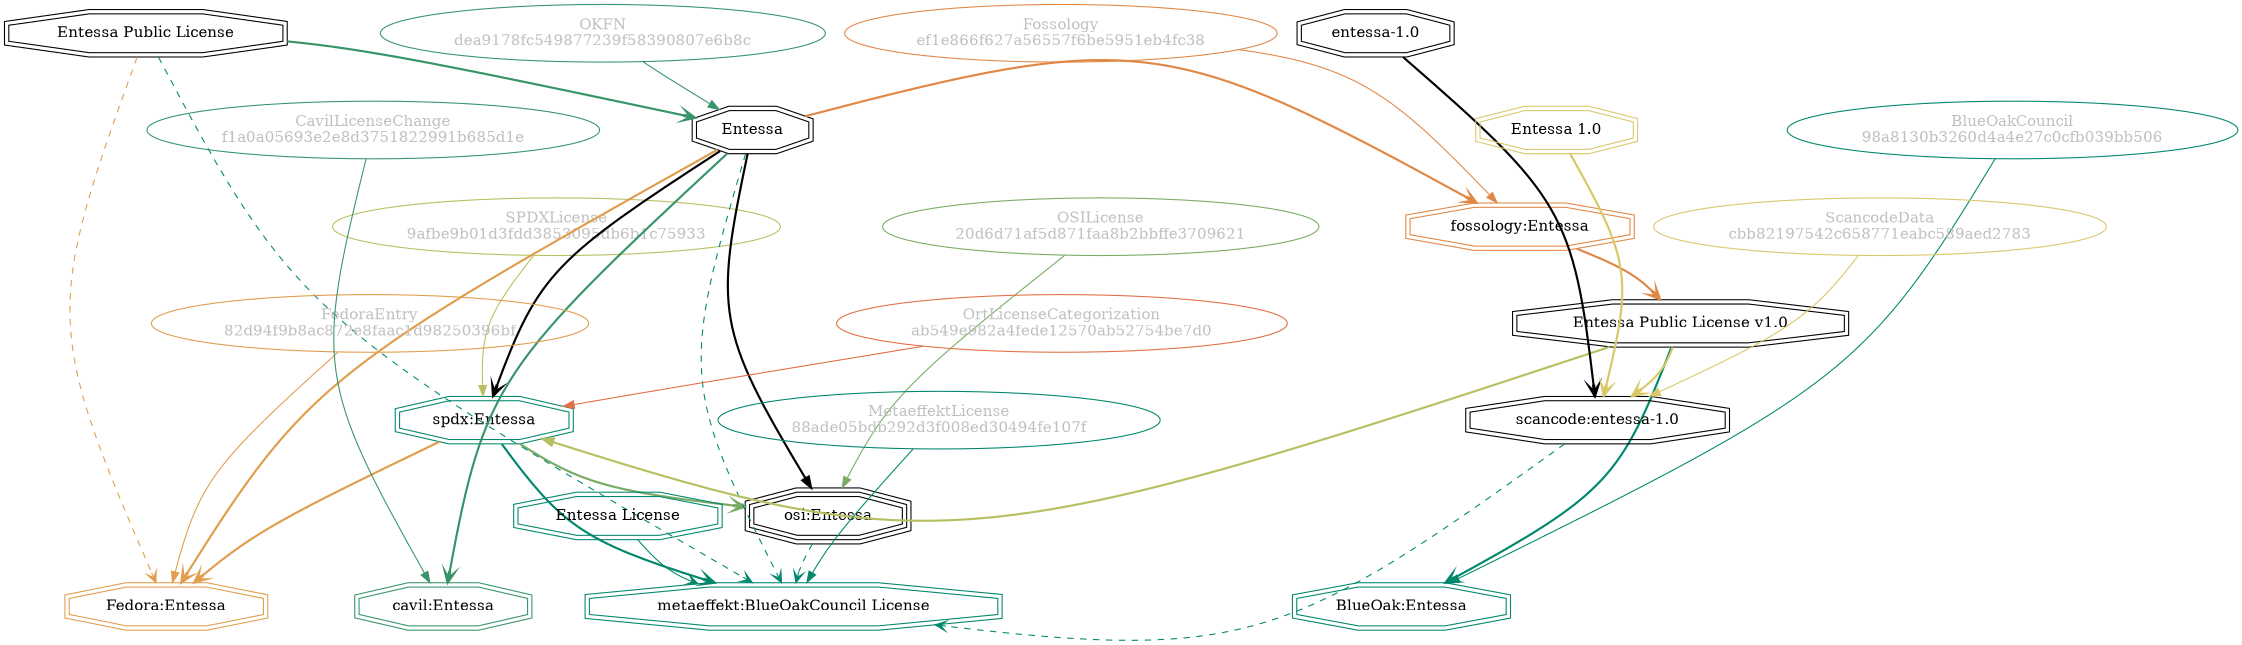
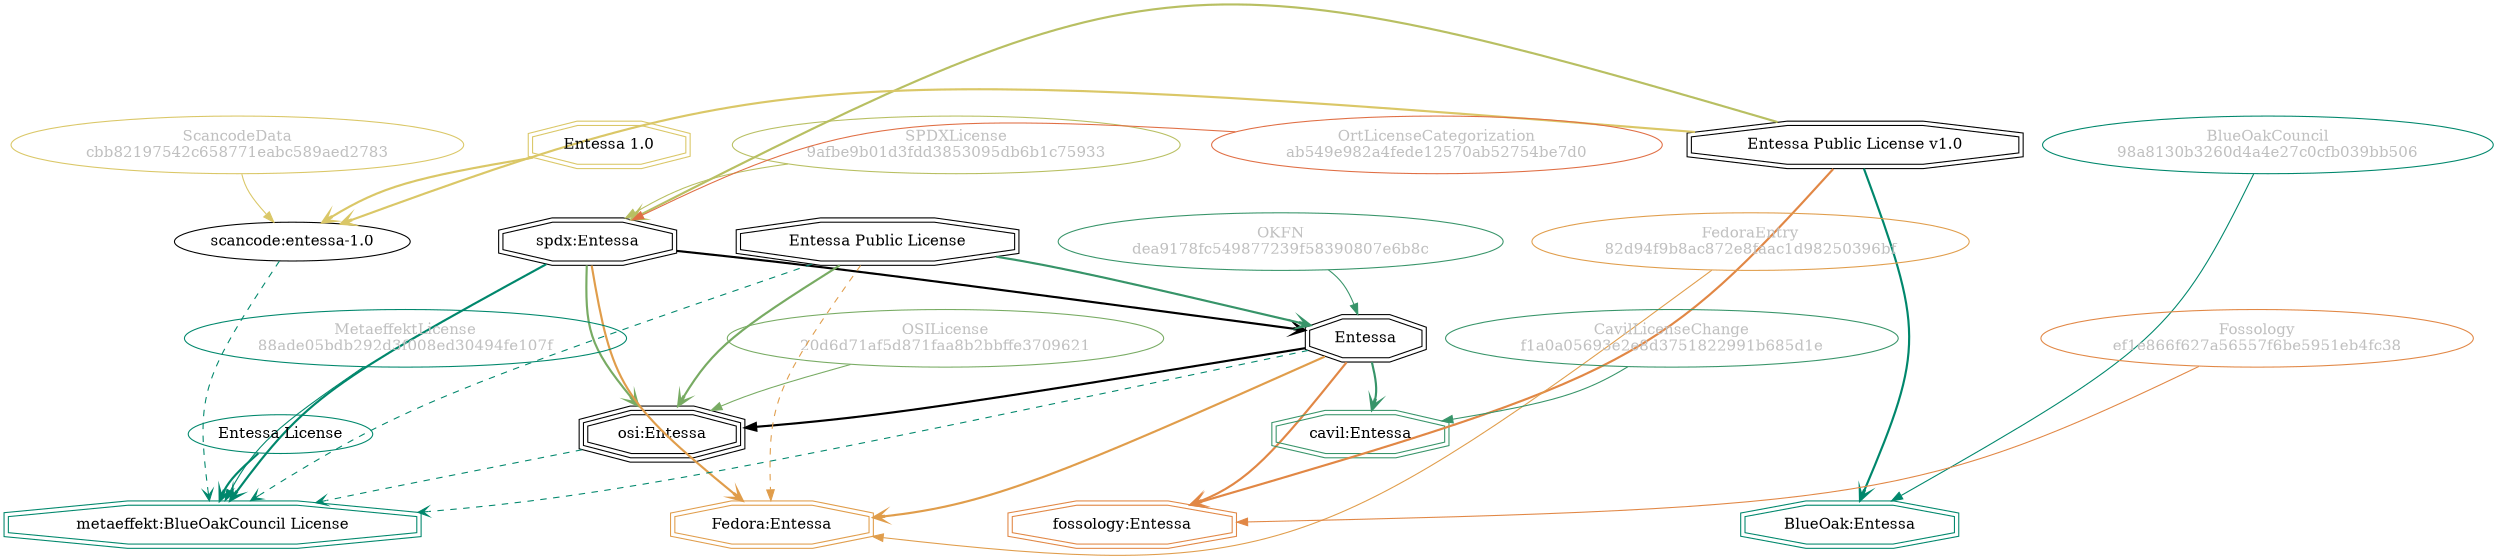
(1376, 33) -> none
(584, 247) -> (986, 288)
(1613, 264) -> (1581, 375)
(70, 317) -> (792, 369)
none -> (754, 322)
(484, 420) -> (588, 242)
(1598, 420) -> (292, 242)
(1087, 502) -> (1195, 7)
(618, 516) -> (280, 434)
(651, 554) -> (240, 471)
